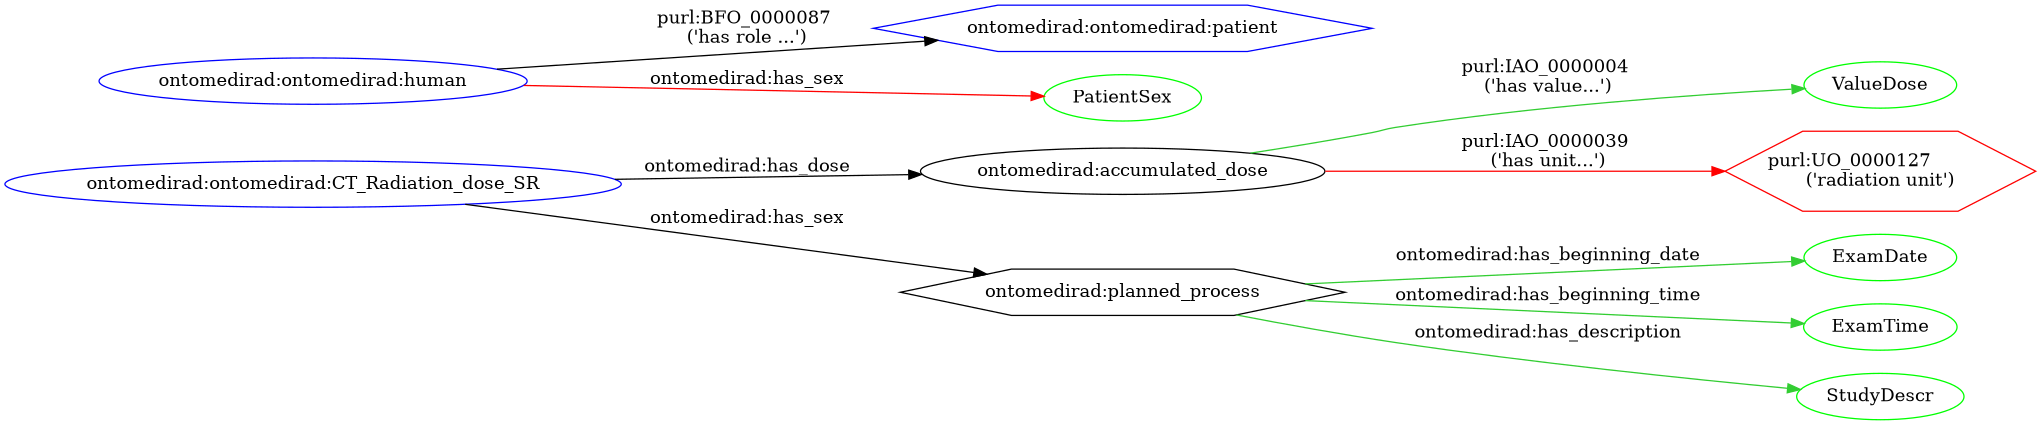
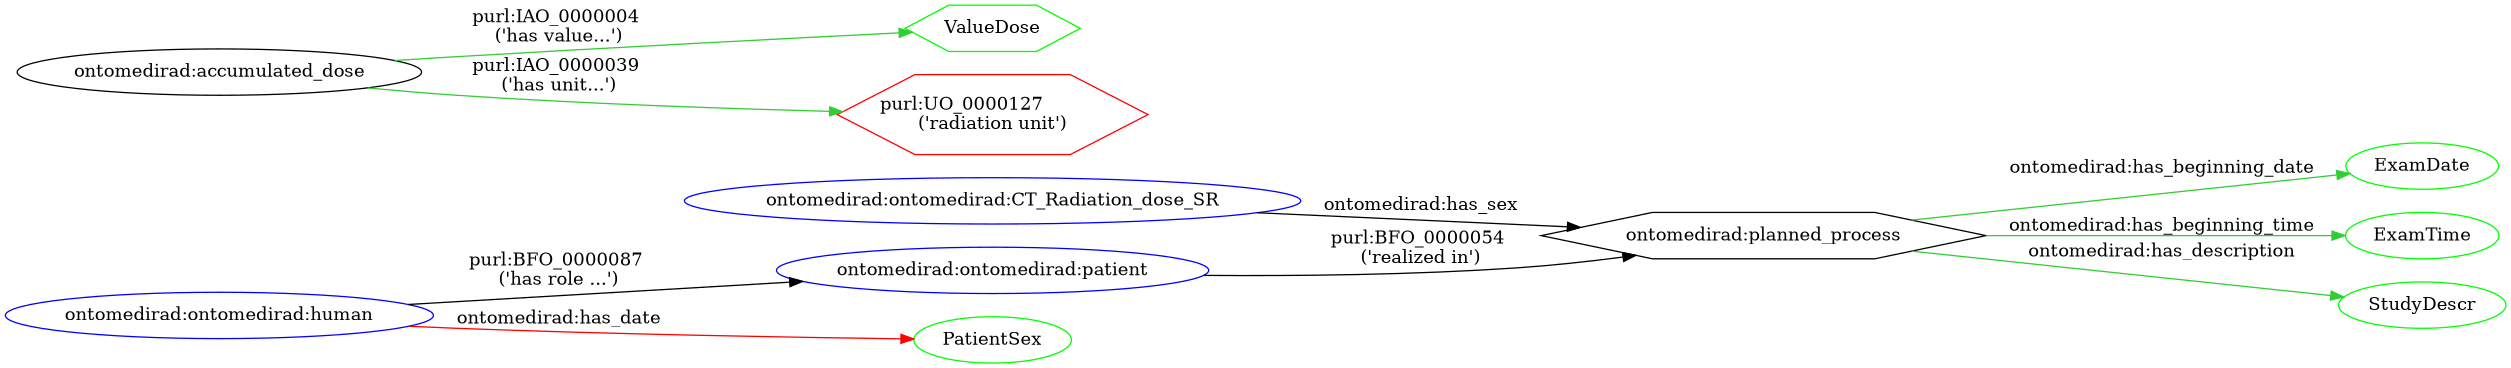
(1123, 28) -> (993, 270)
(747, 79) -> (559, 319)
(1880, 85) -> (993, 28)
(1519, 171) -> (599, 103)
(762, 177) -> none
none -> (1414, 273)
